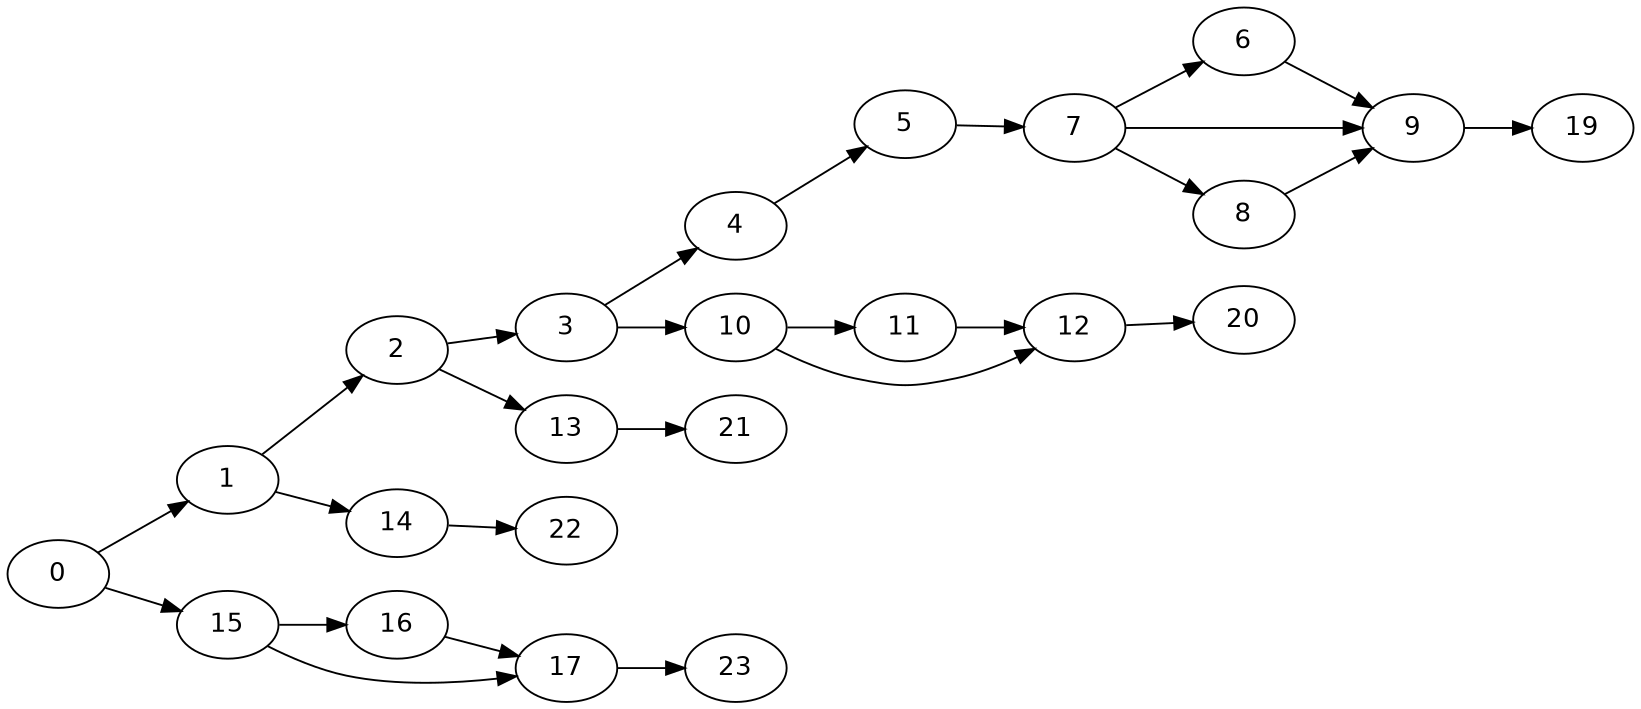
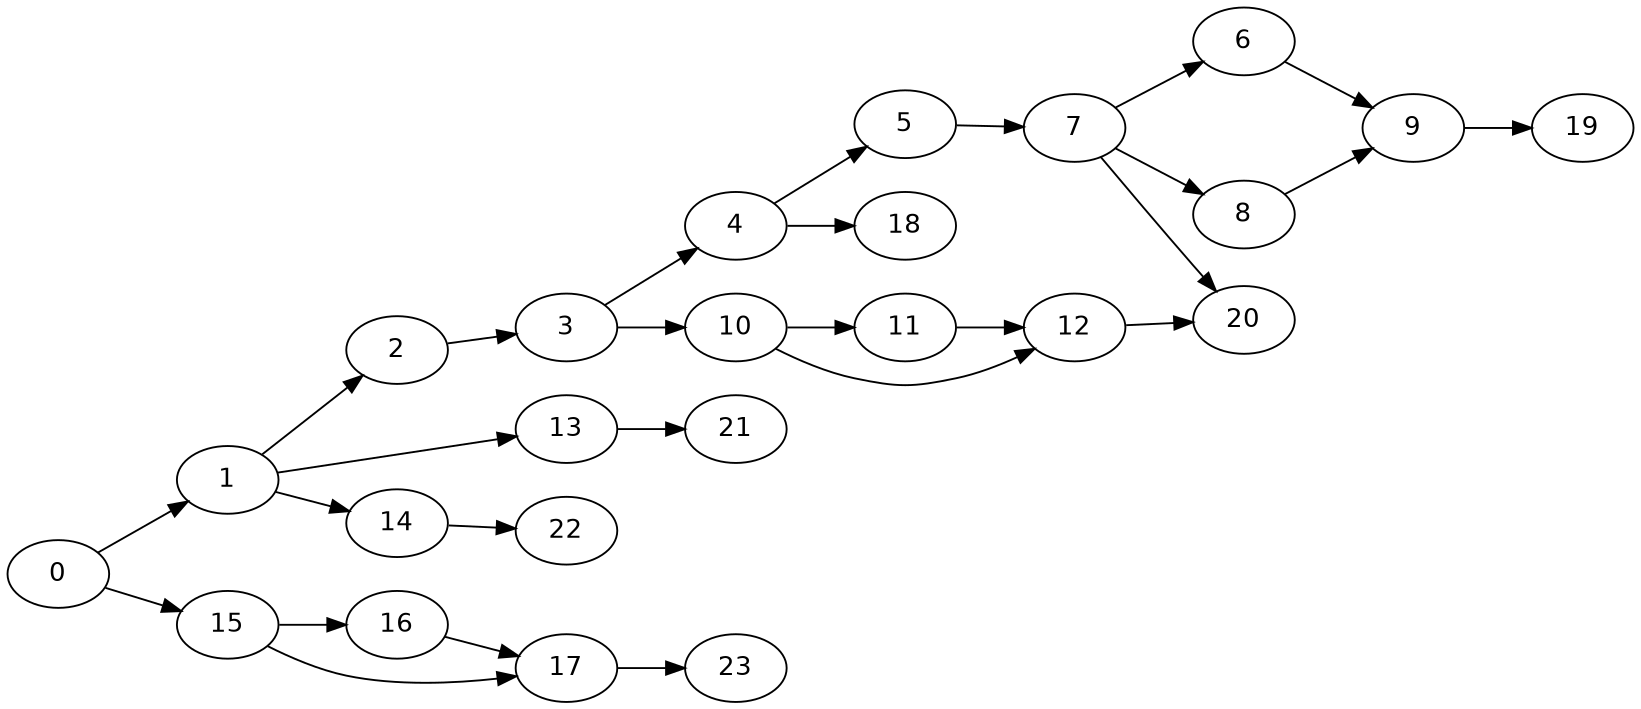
(1235, 128) -> (1152, 217)
none -> (905, 226)
(473, 385) -> (388, 456)
